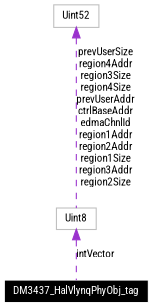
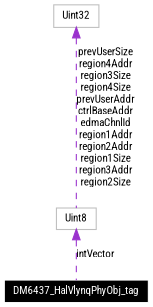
(76, 16) -> (76, 16)
(76, 291) -> (76, 291)
